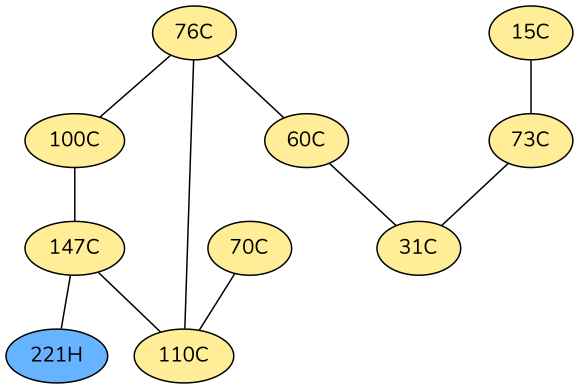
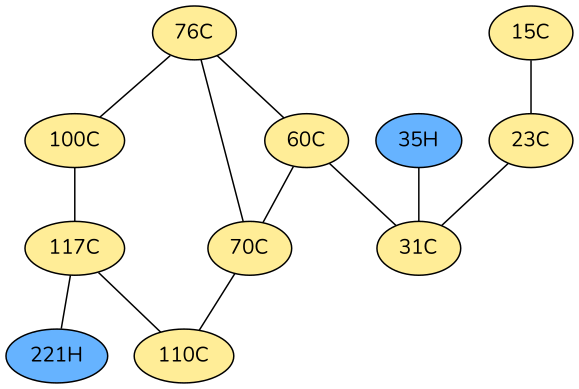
none -> (419, 141)
(531, 141) -> (531, 141)
(189, 194) -> (222, 141)
none -> (278, 195)
(75, 248) -> (75, 248)
